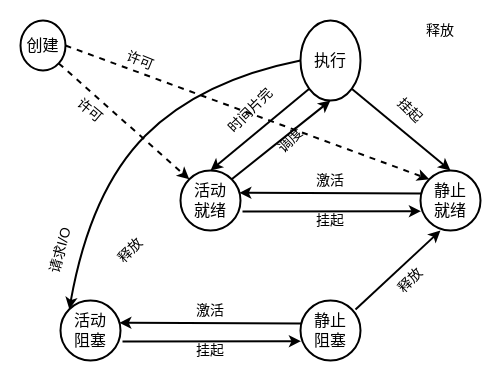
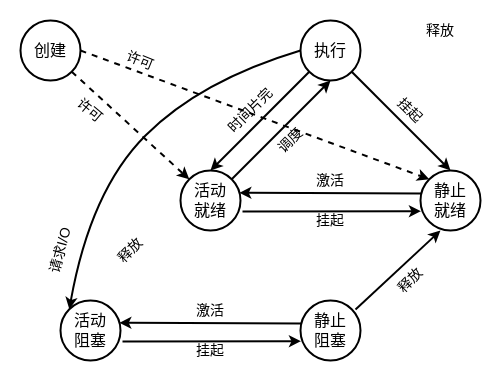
(43, 46) -> (51, 51)
(331, 61) -> (331, 51)
